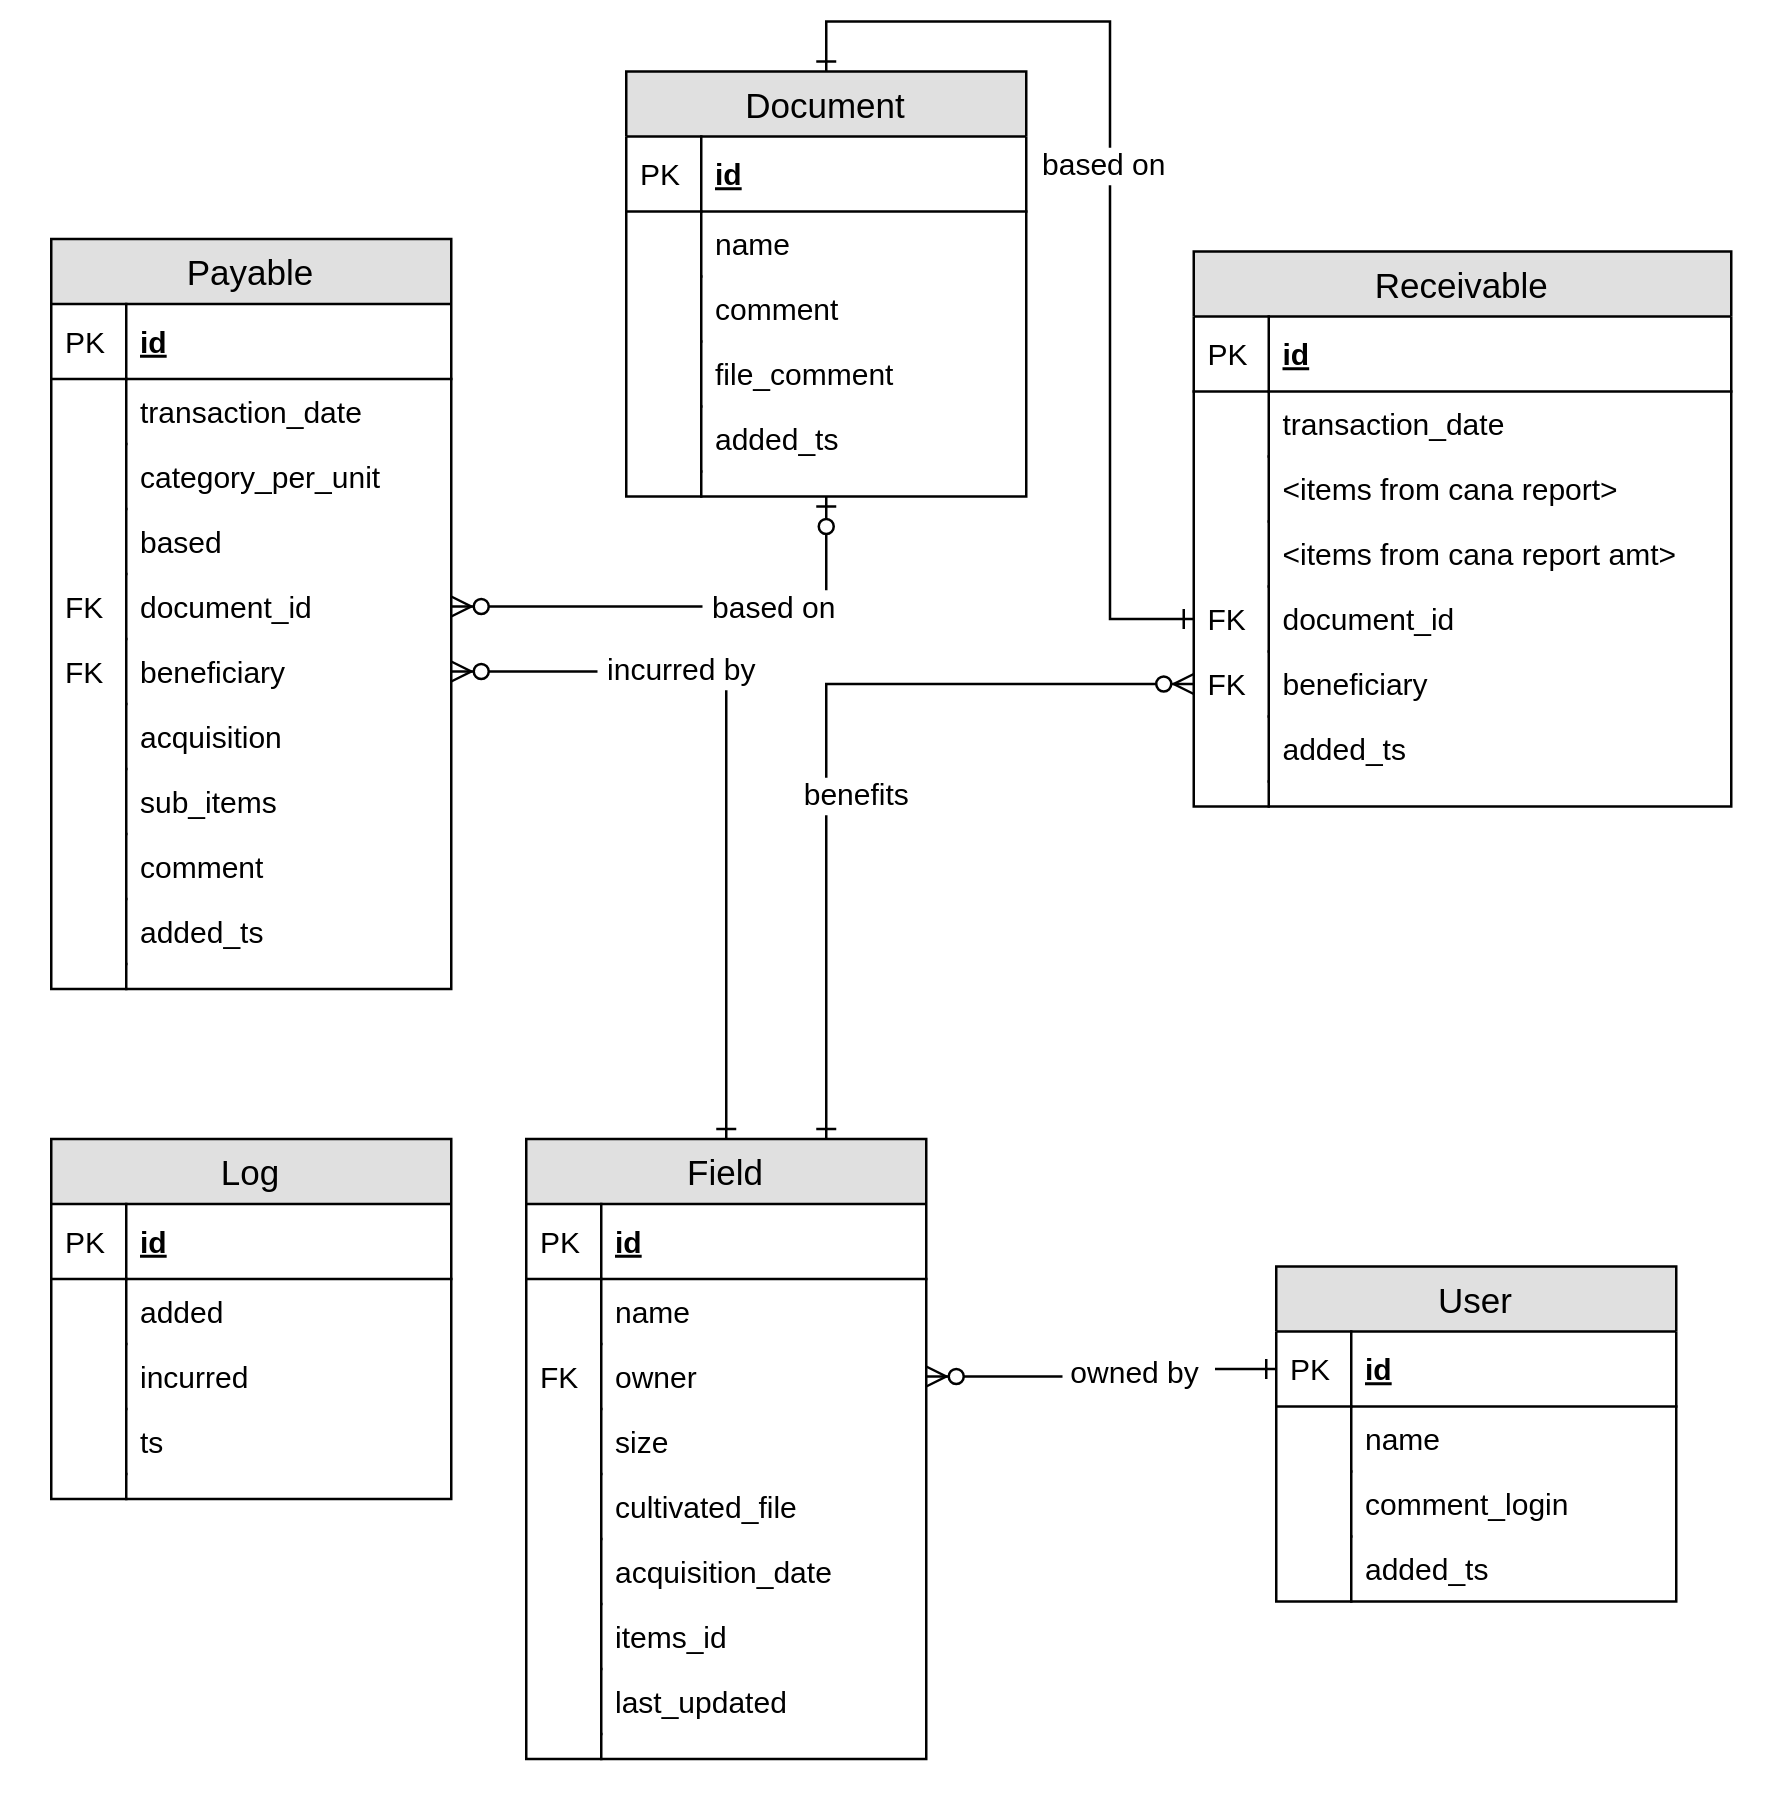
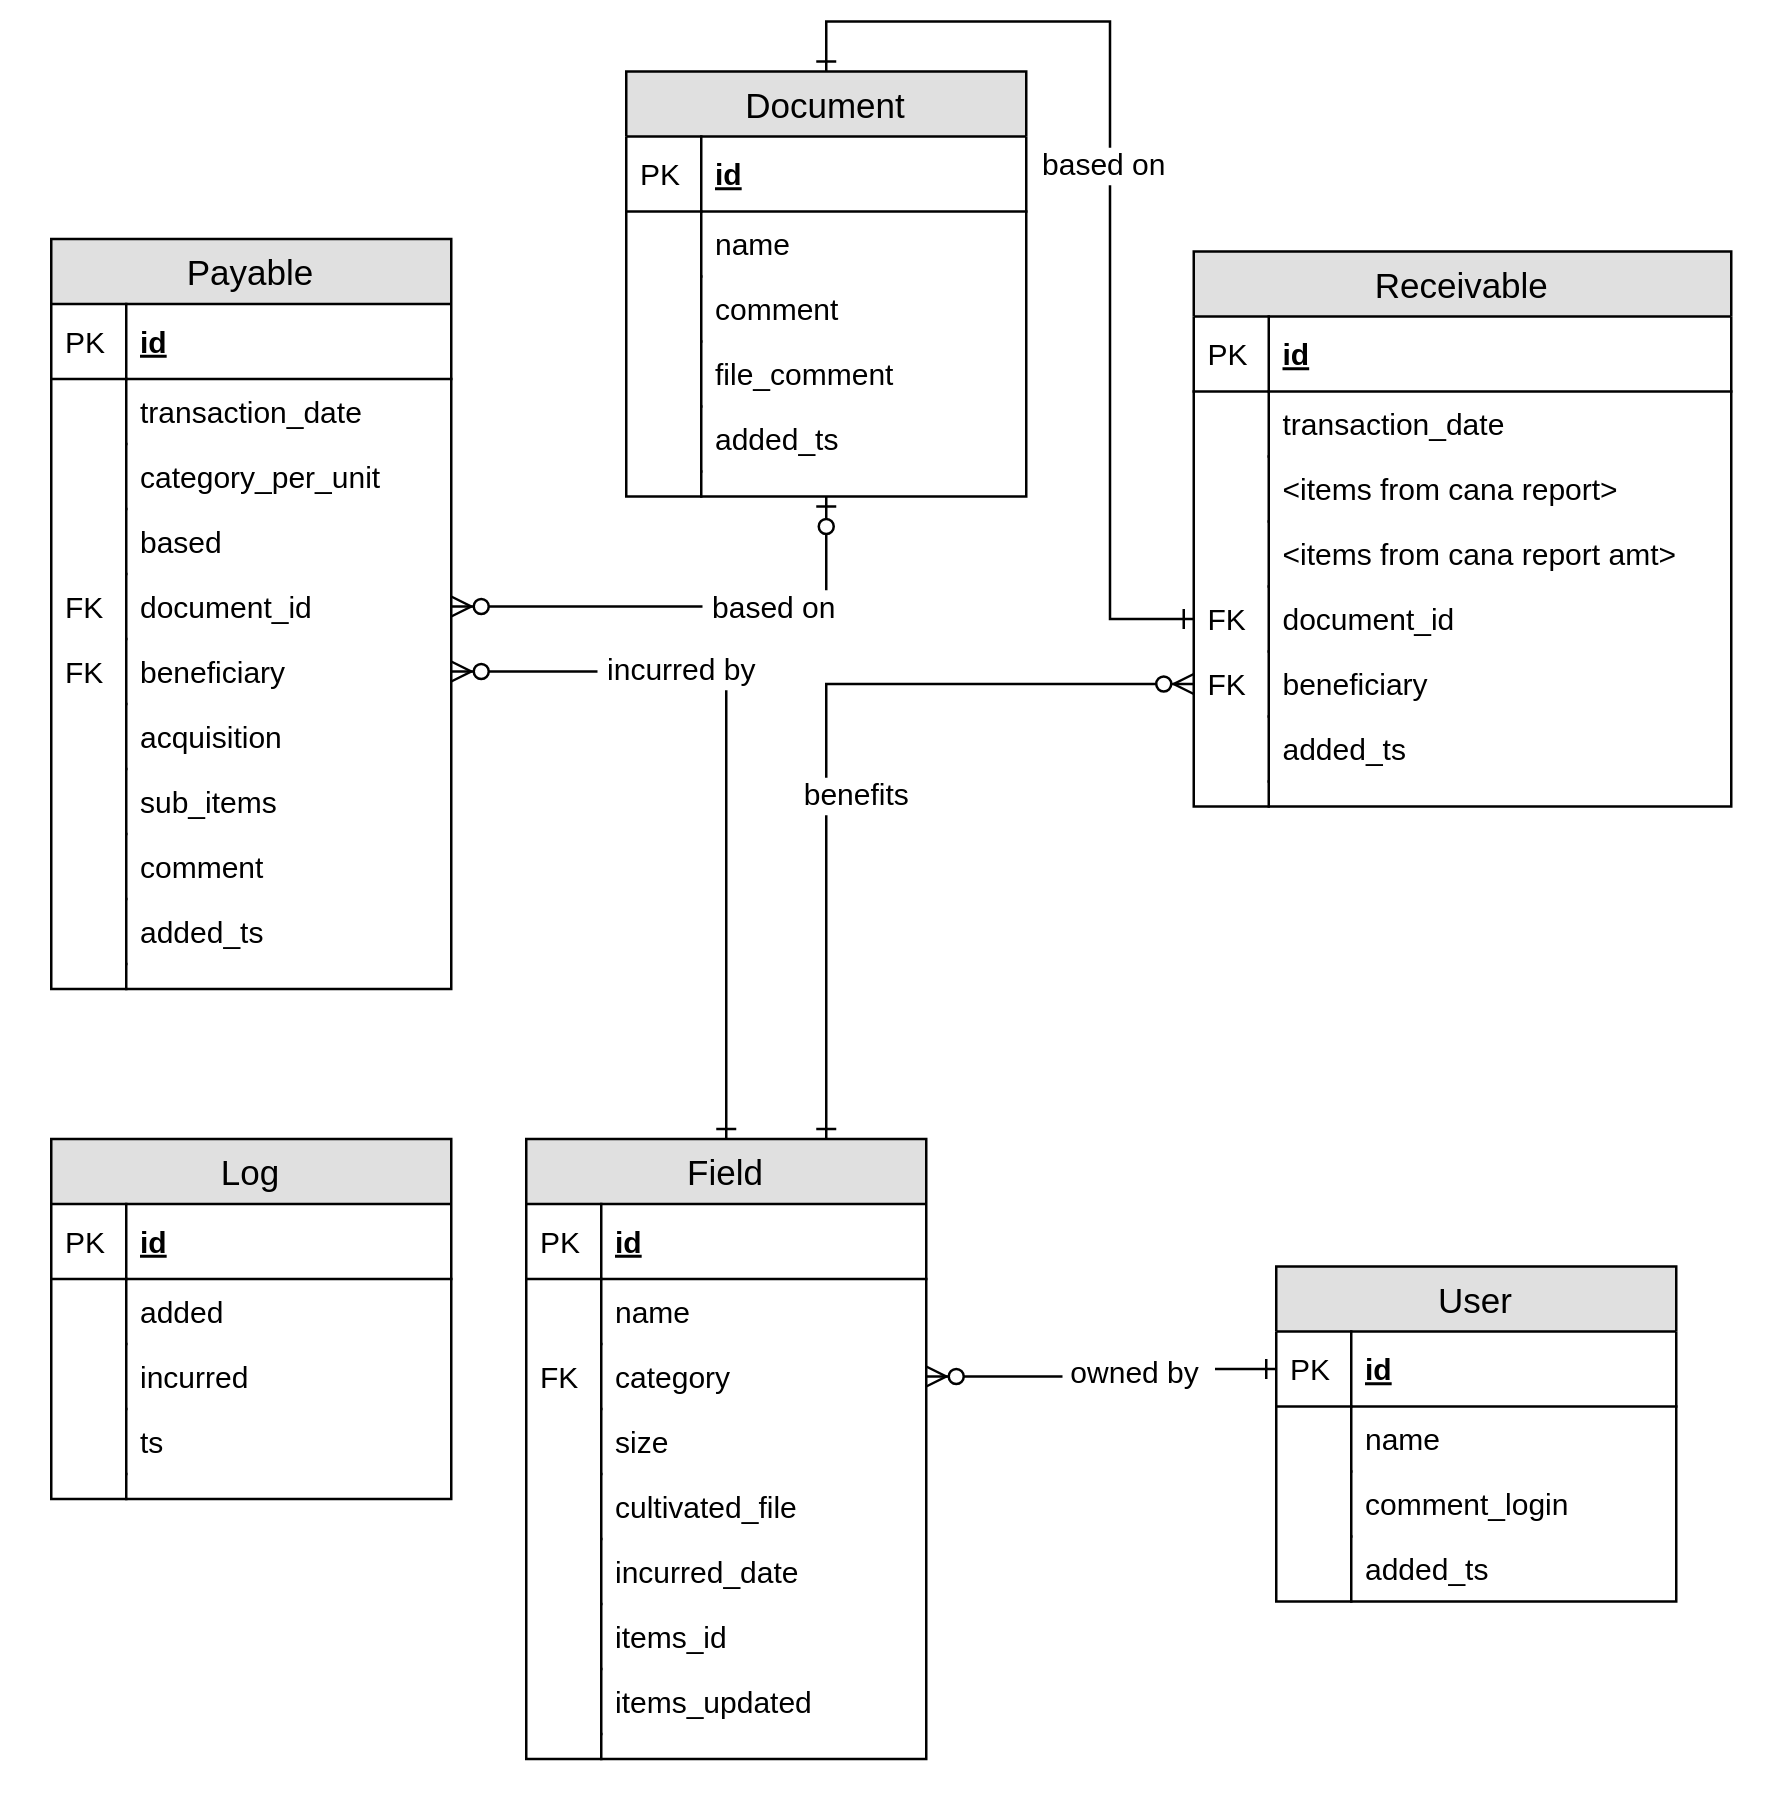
(657, 1378) -> (682, 1378)
(738, 1573) -> (720, 1573)
(712, 1703) -> (720, 1703)
